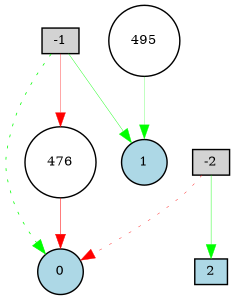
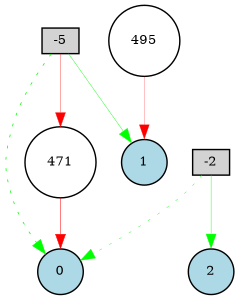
(61, 41) -> (61, 41)
(144, 101) -> (144, 101)
(61, 162) -> (61, 162)
(151, 219) -> (151, 219)
(211, 272) -> (211, 272)
